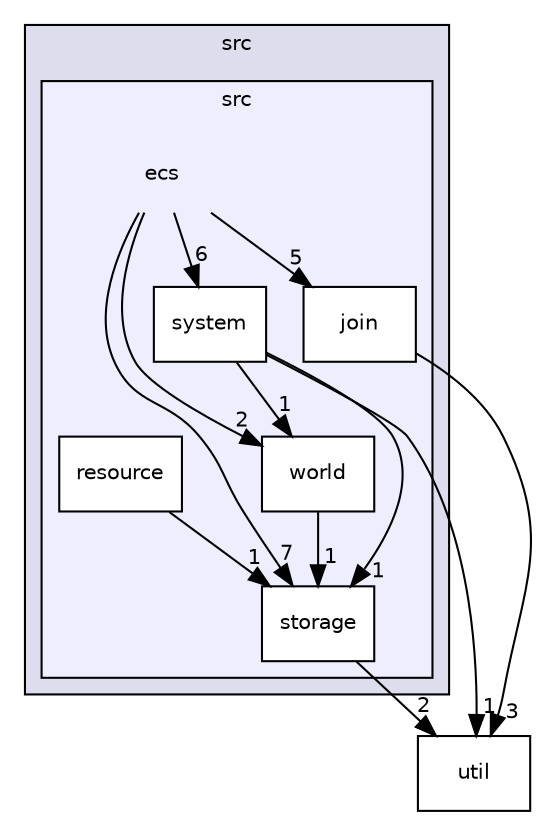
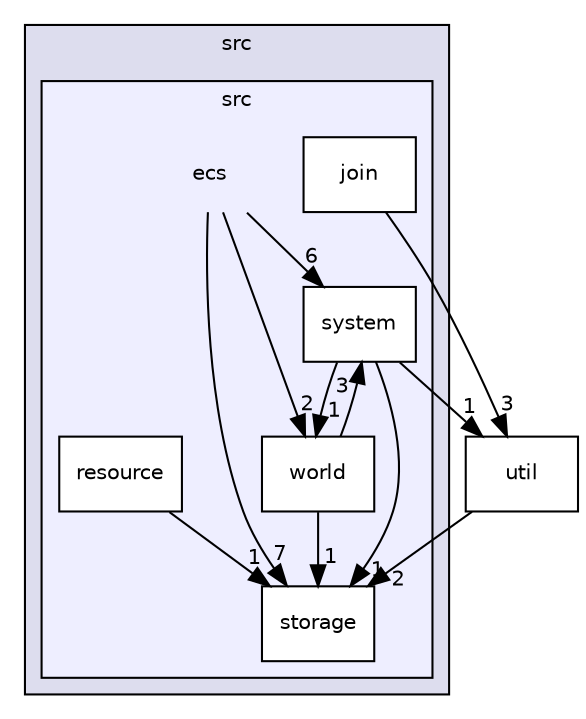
(253, 243) -> none
none -> (350, 410)
(389, 692) -> (420, 549)
